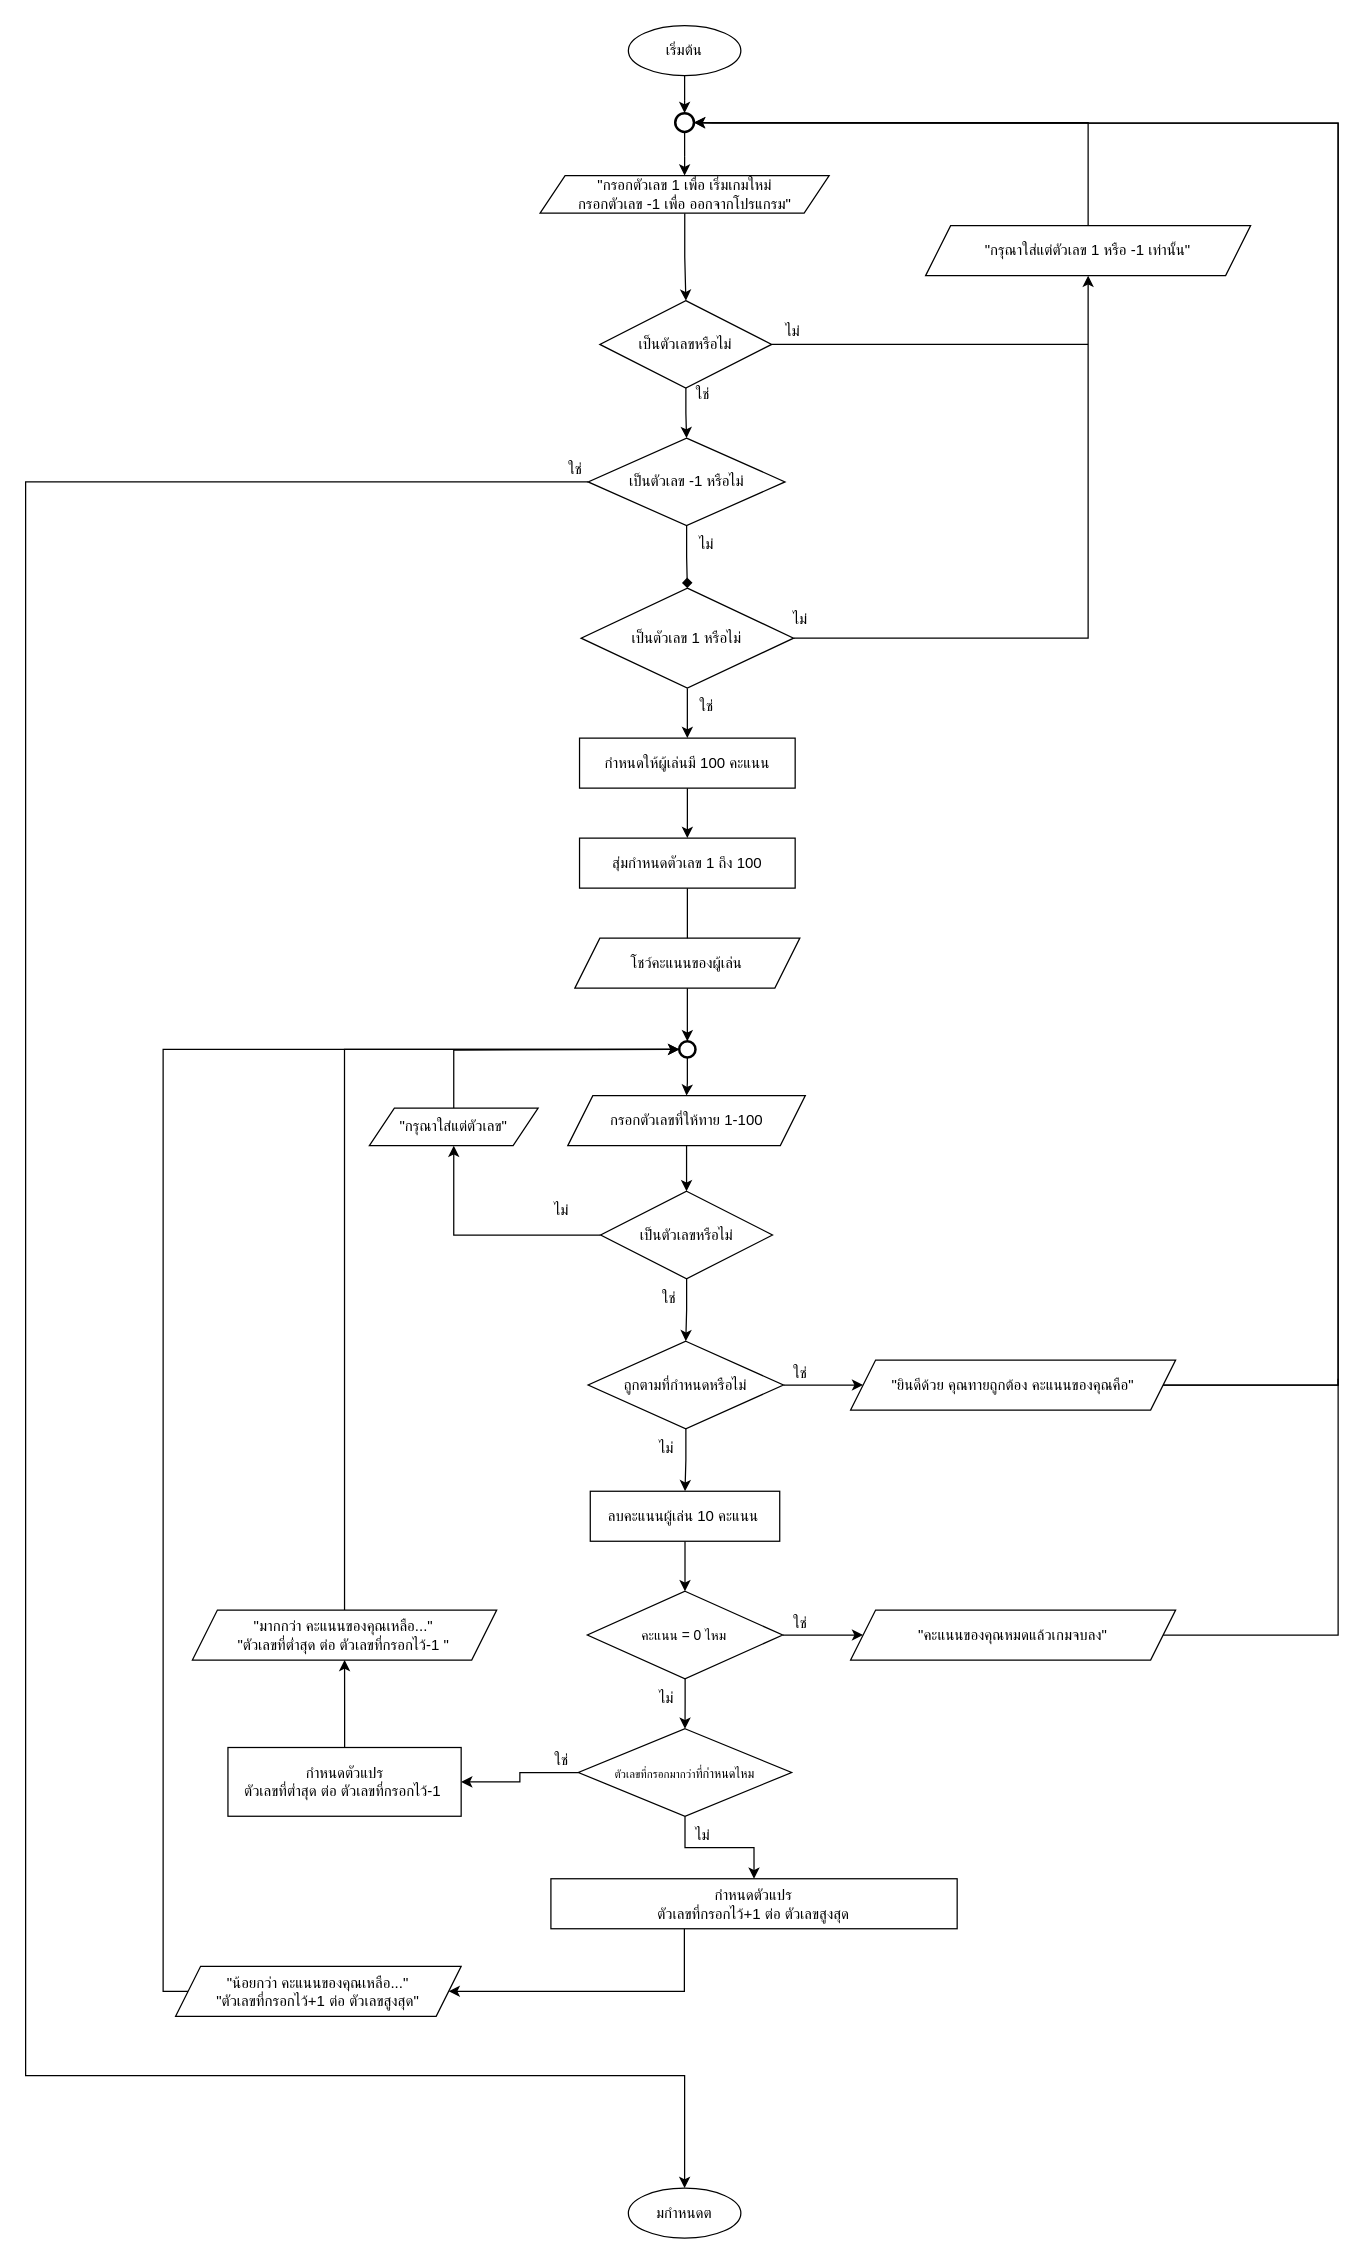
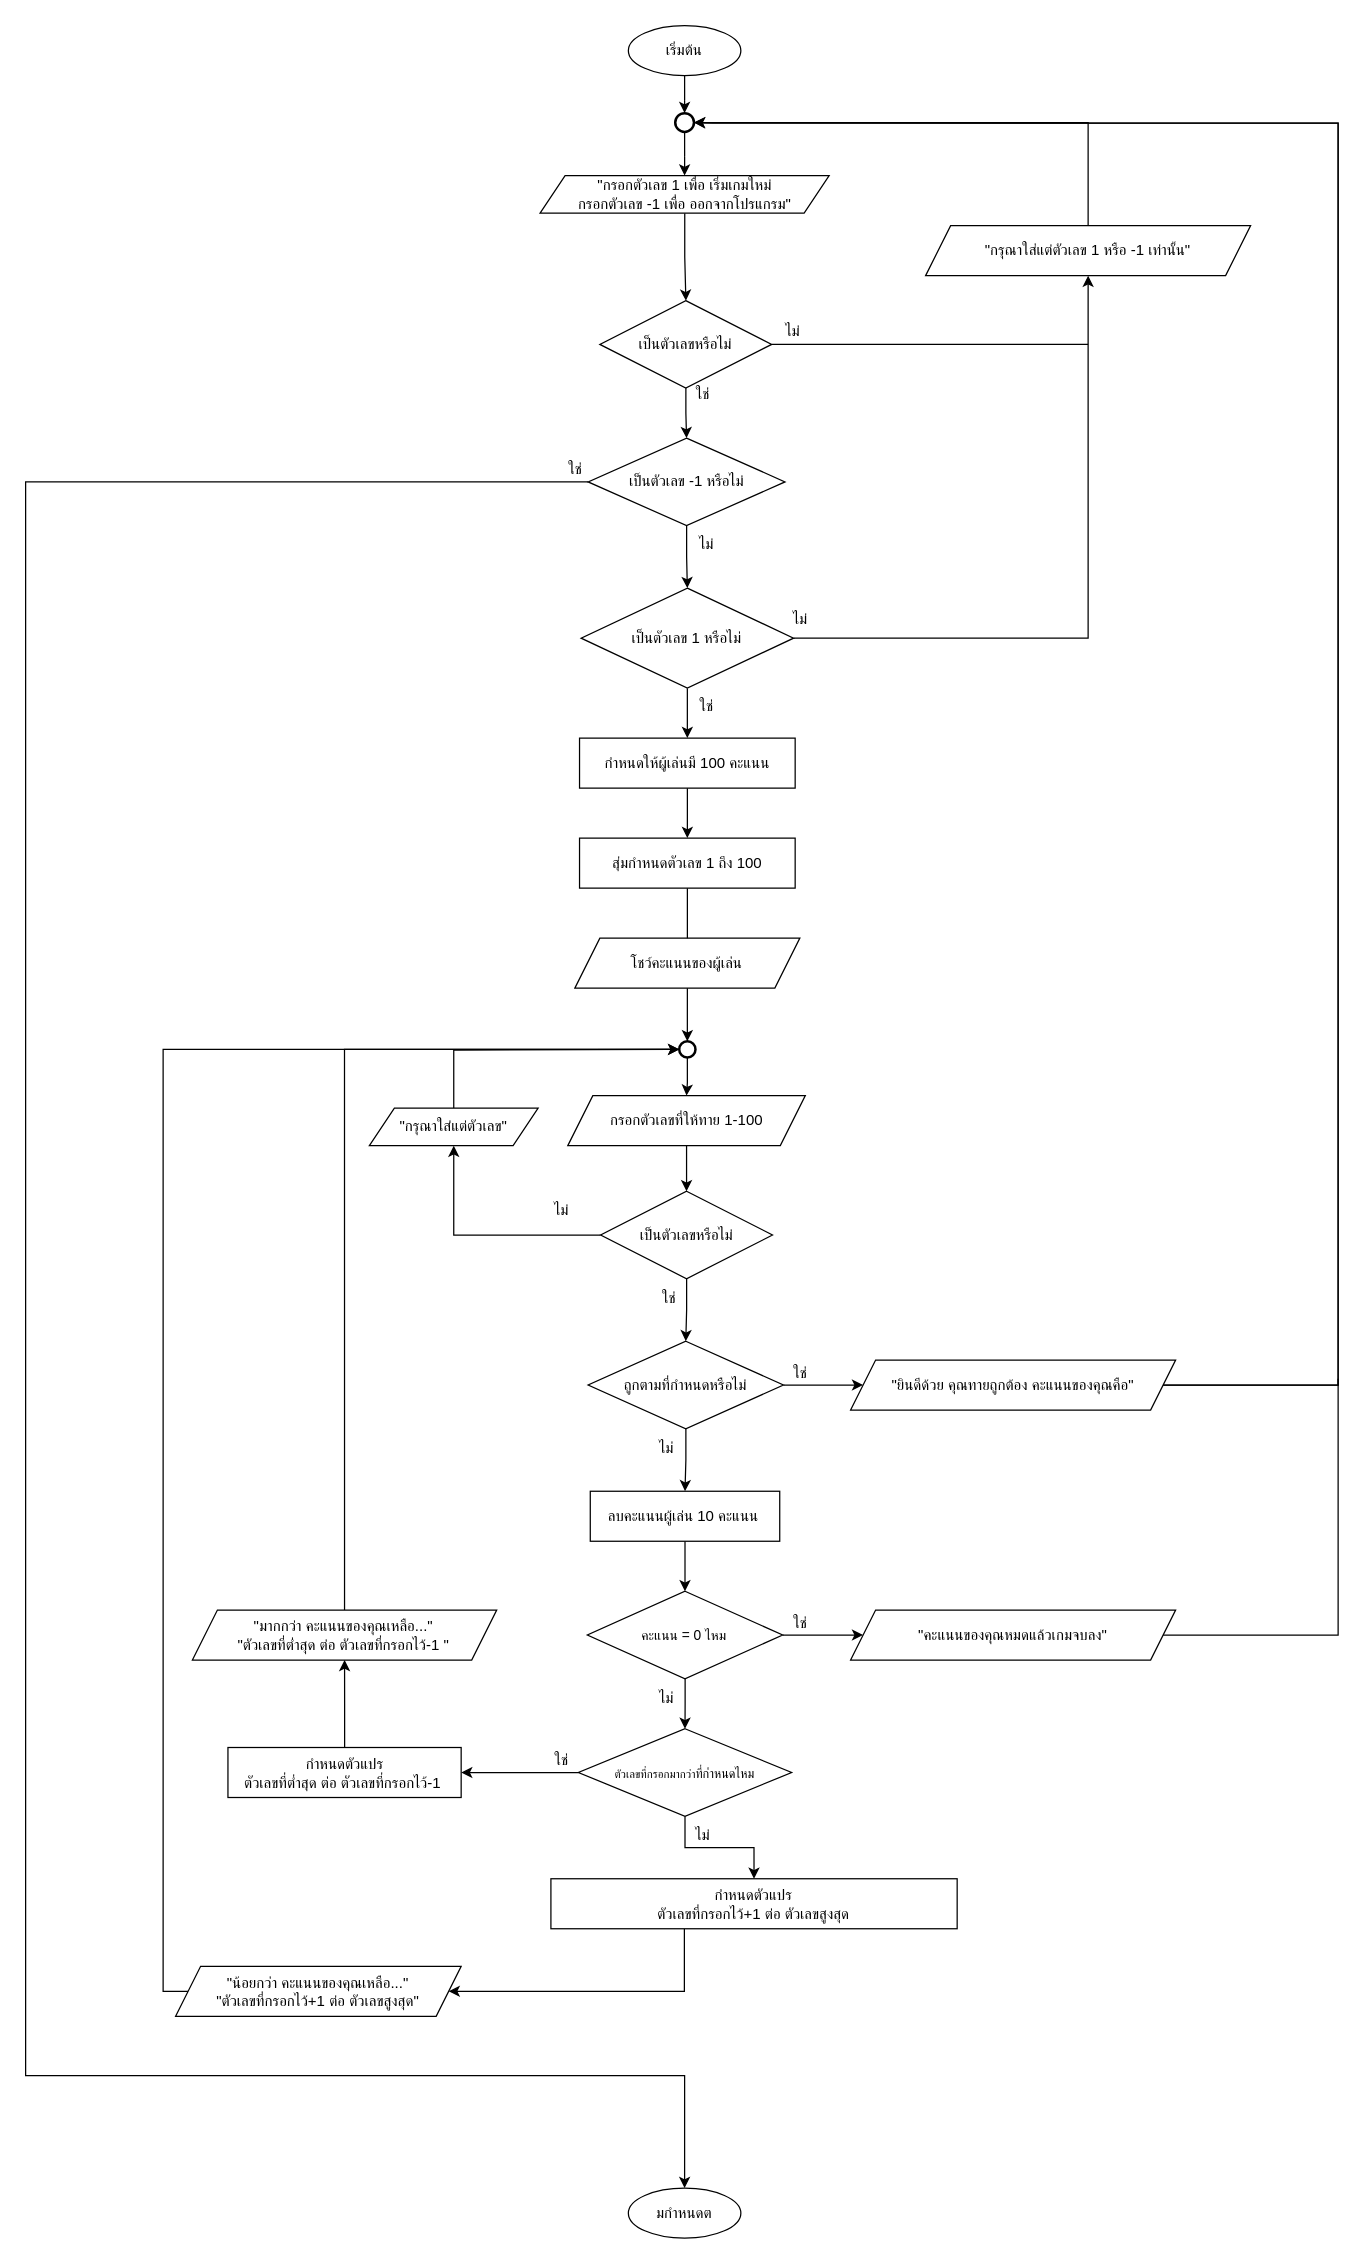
(687, 577) -> (687, 578)
(345, 1782) -> (345, 1773)
